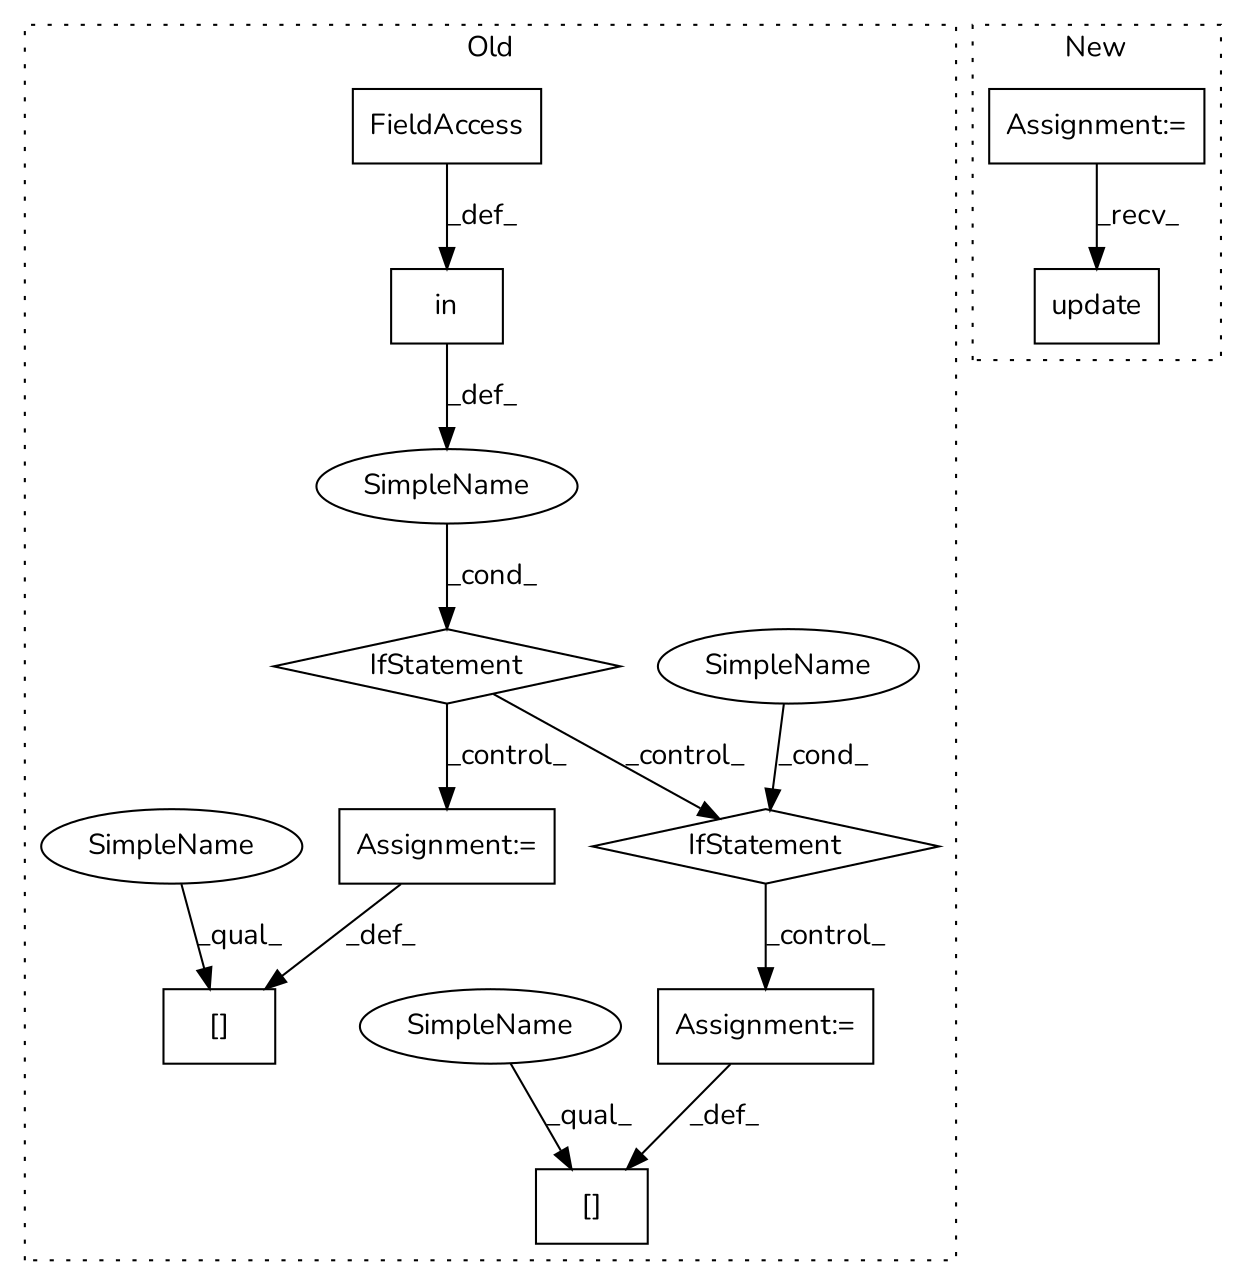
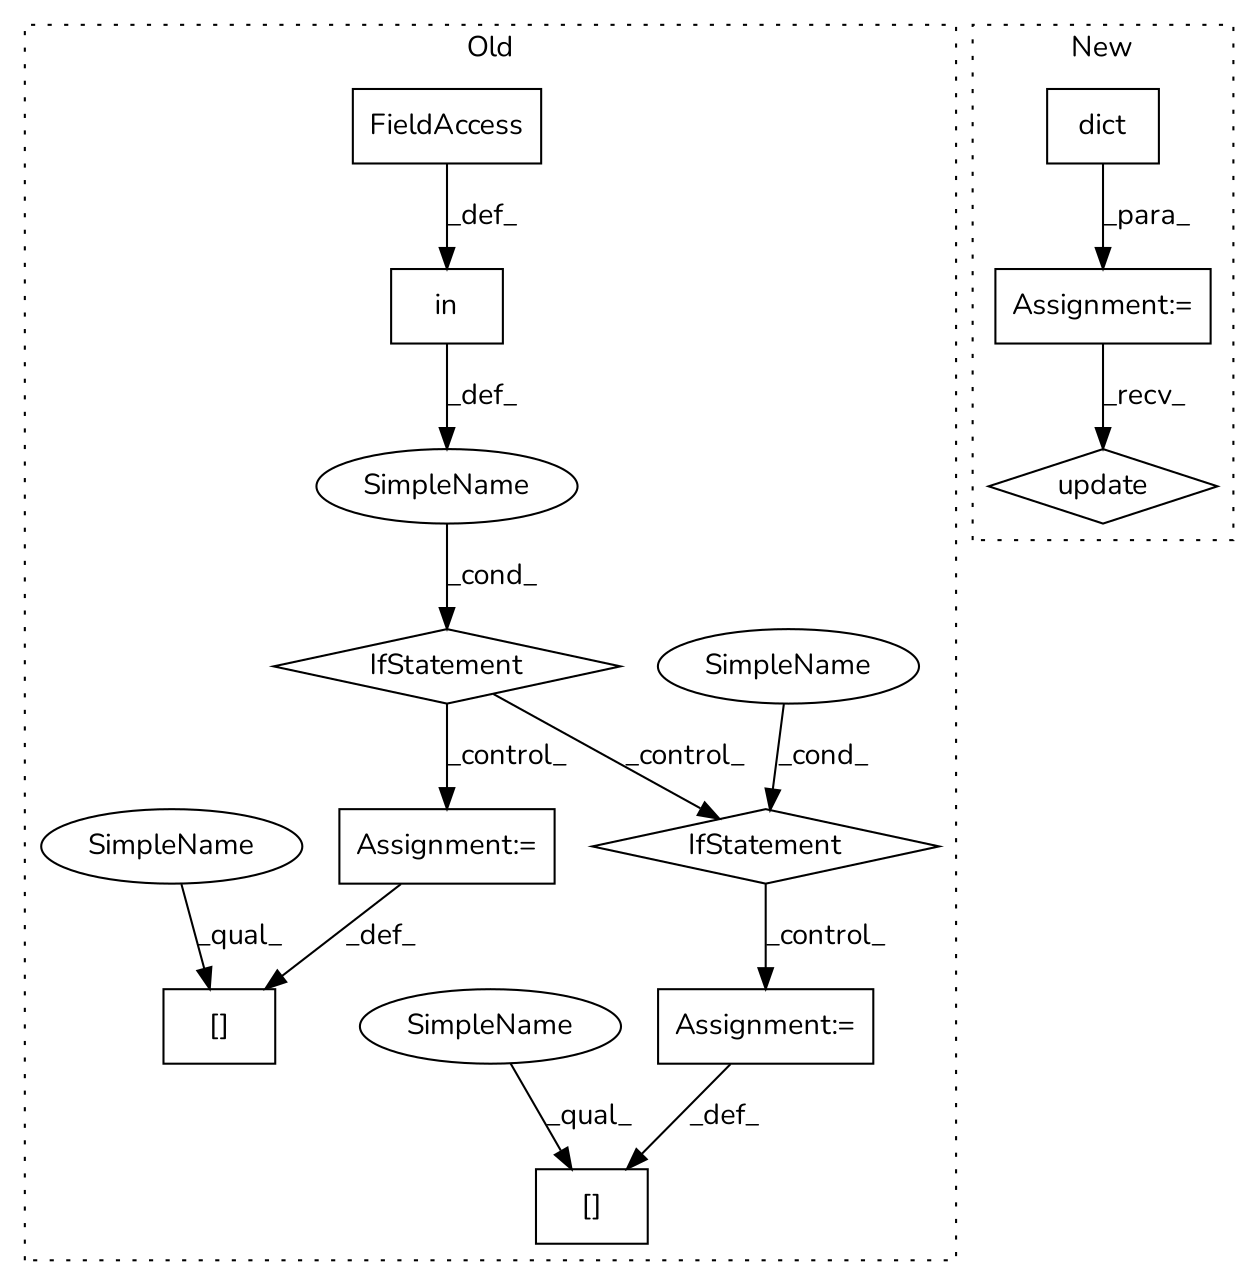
none -> (1103, 126)
(1097, 306) -> (1103, 486)
